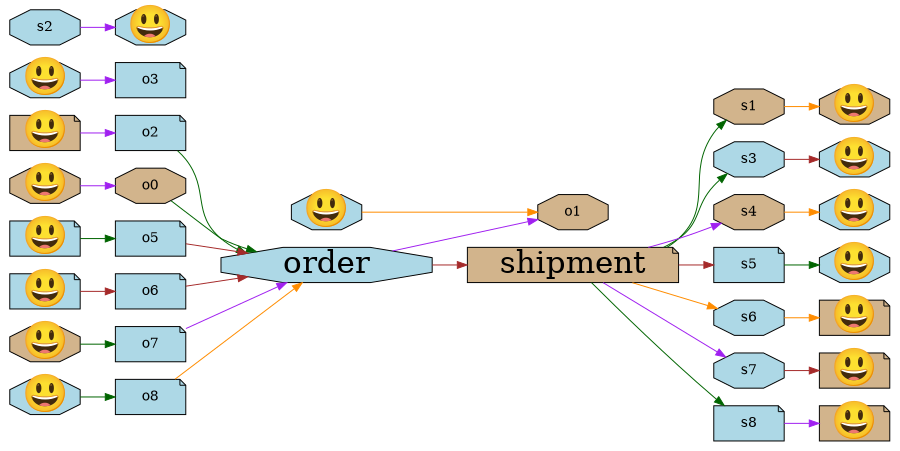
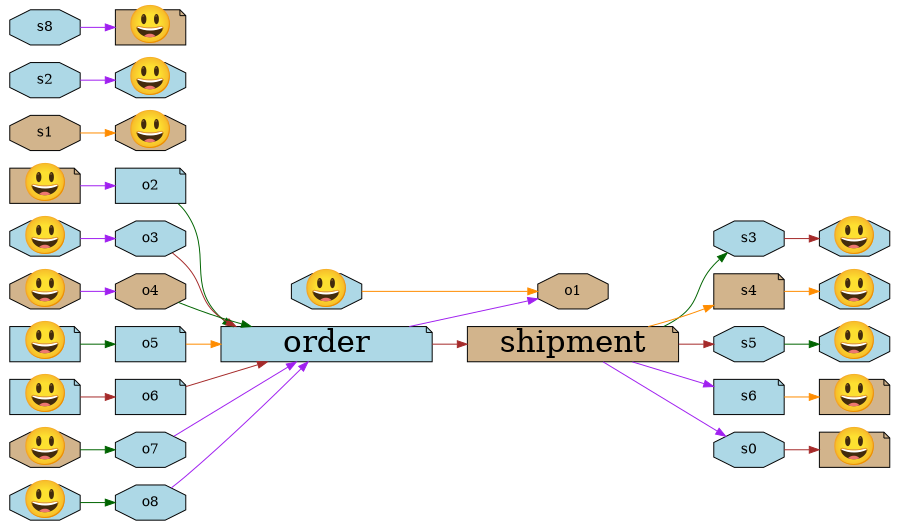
(151, 80) -> (151, 239)
(151, 186) -> (151, 291)
(699, 191) -> none
(749, 212) -> (749, 291)
(693, 234) -> (677, 318)
(212, 248) -> (198, 344)
(327, 265) -> (327, 344)
(749, 265) -> (749, 344)
none -> (195, 278)
(670, 294) -> (668, 373)
(749, 318) -> (749, 397)
(235, 334) -> (237, 430)
(653, 342) -> none
(151, 344) -> (151, 450)
(749, 371) -> (749, 450)
(151, 397) -> (151, 503)
(749, 423) -> (45, 27)
